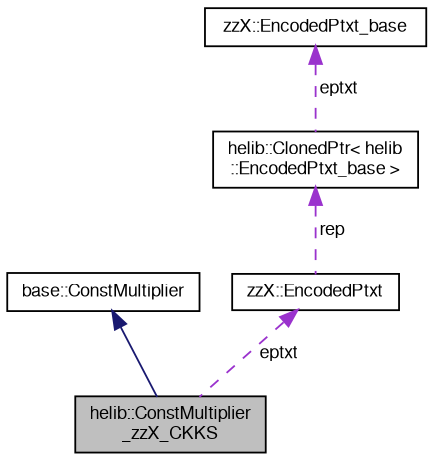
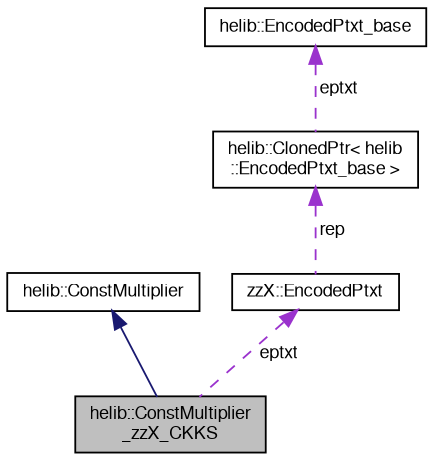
(316, 27) -> (316, 27)
(103, 292) -> (103, 292)
